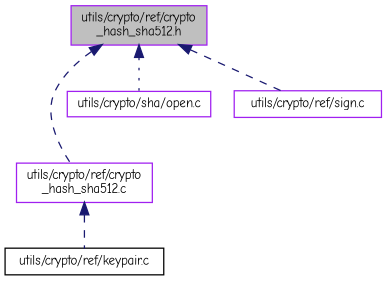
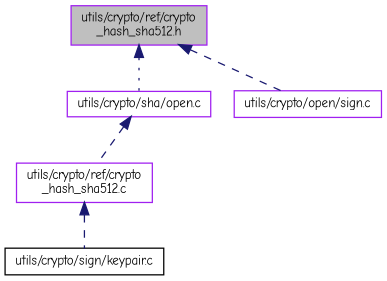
(52, 102) -> (110, 145)
(308, 104) -> (308, 104)
(84, 262) -> (84, 262)
